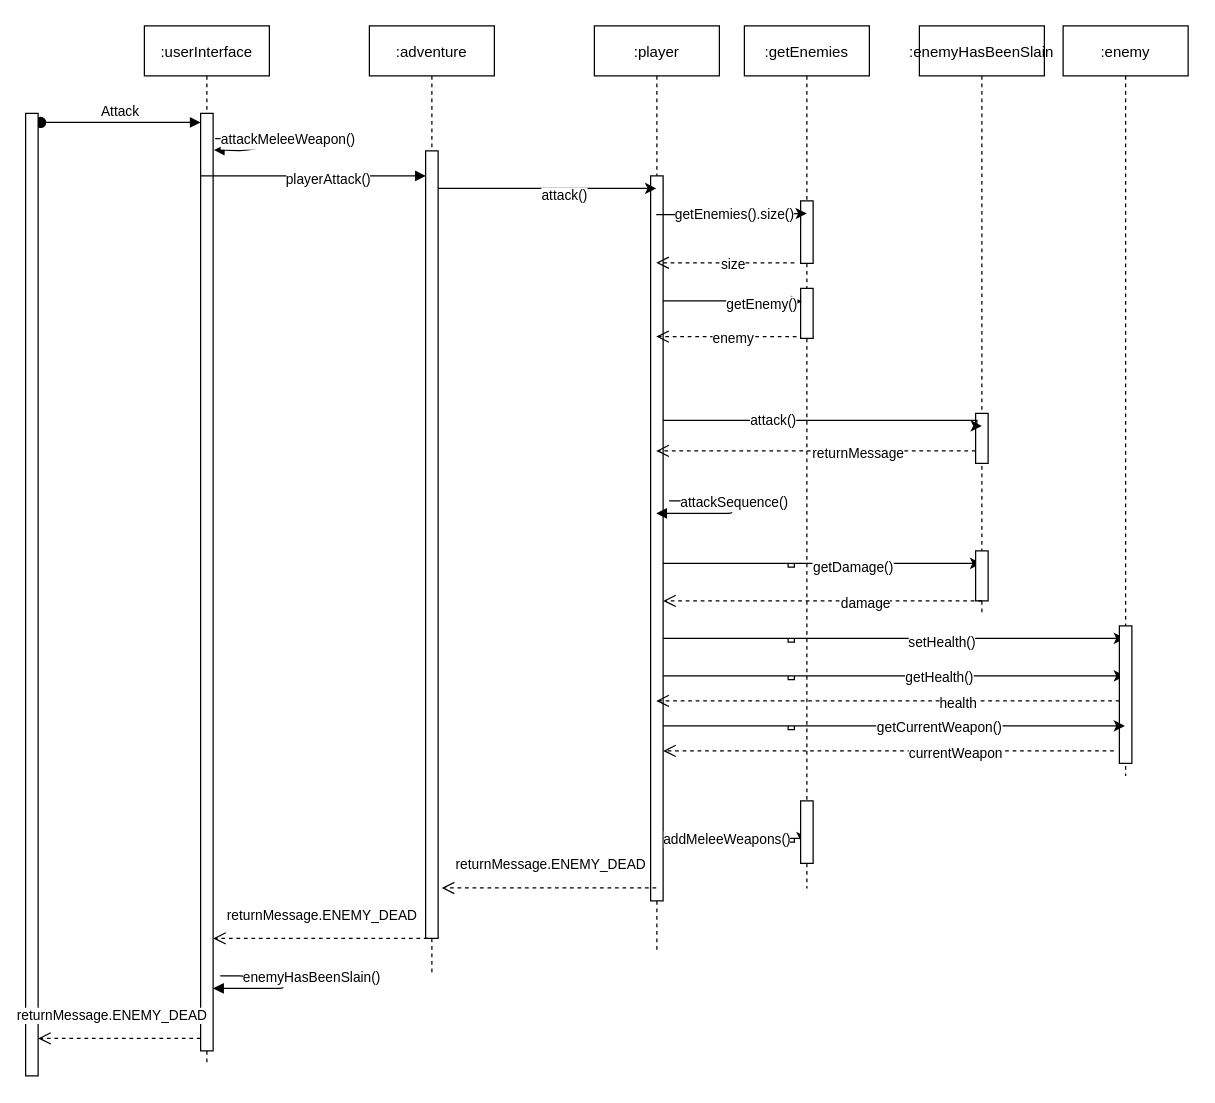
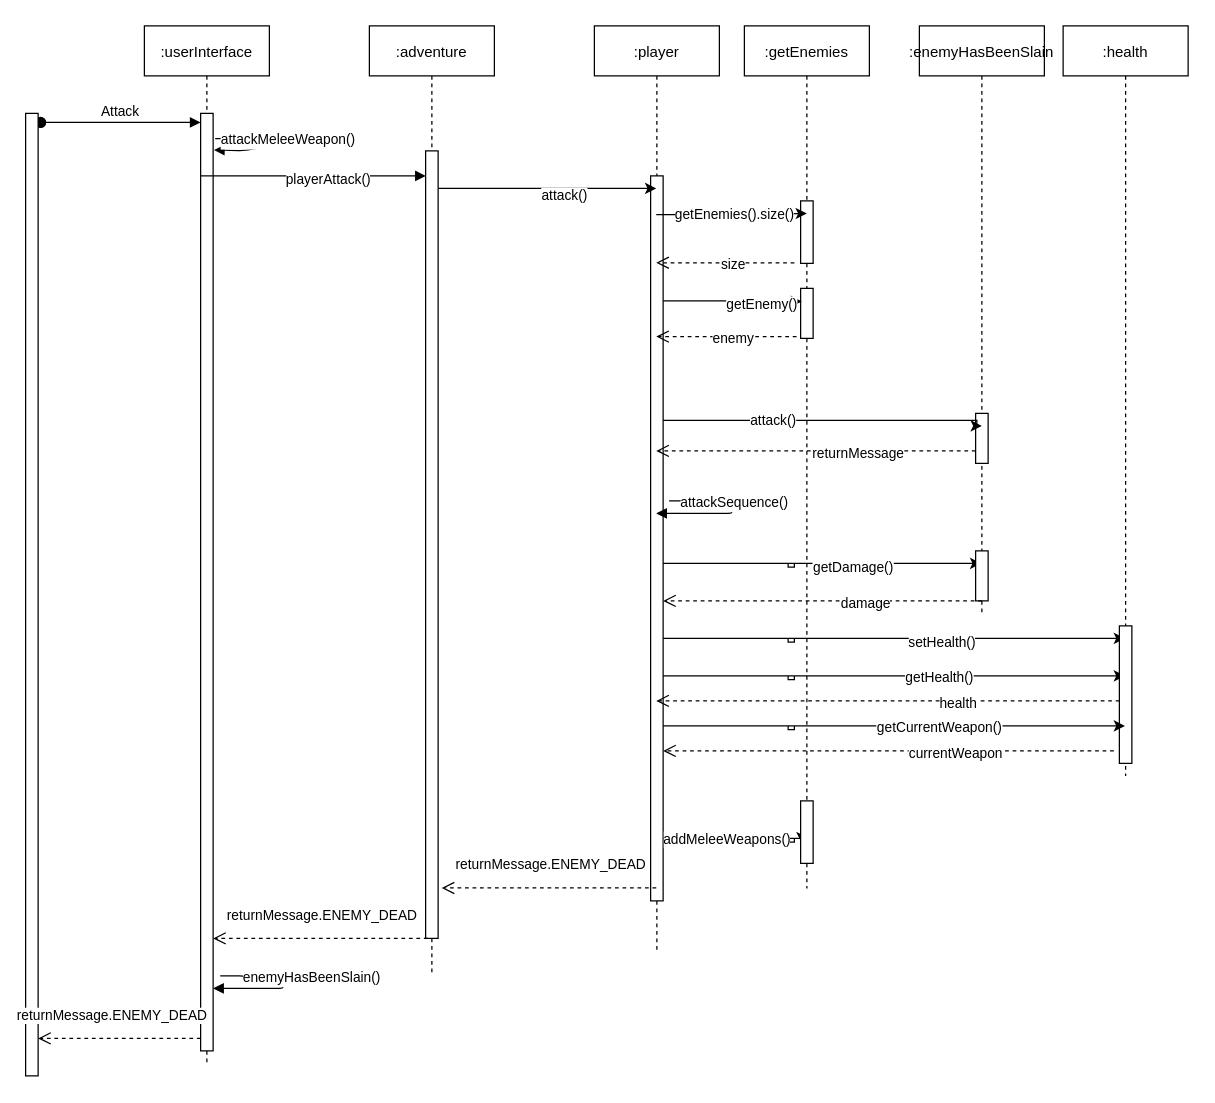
(1125, 51) -> (1125, 51)
